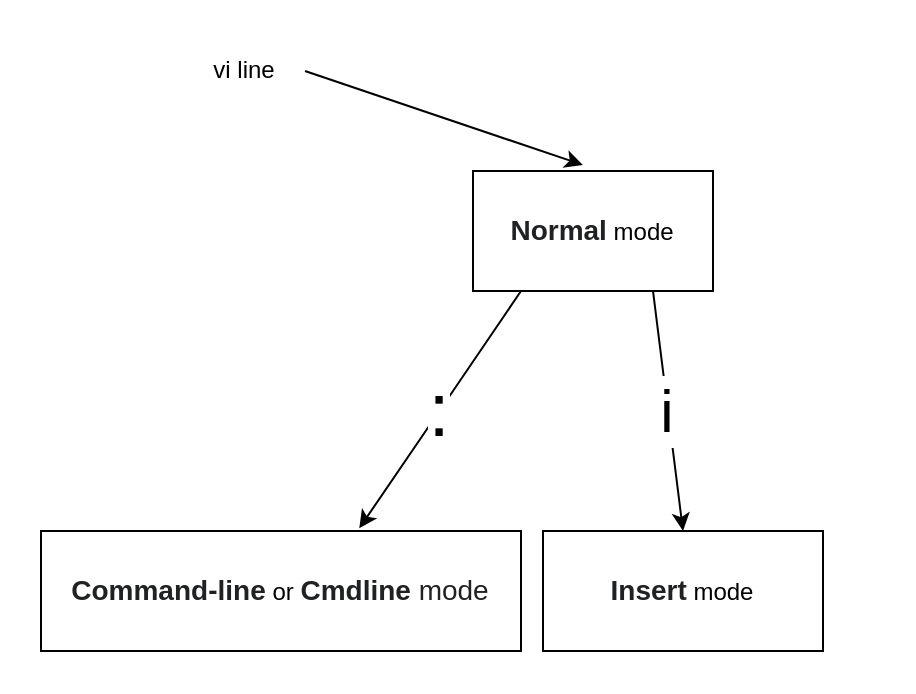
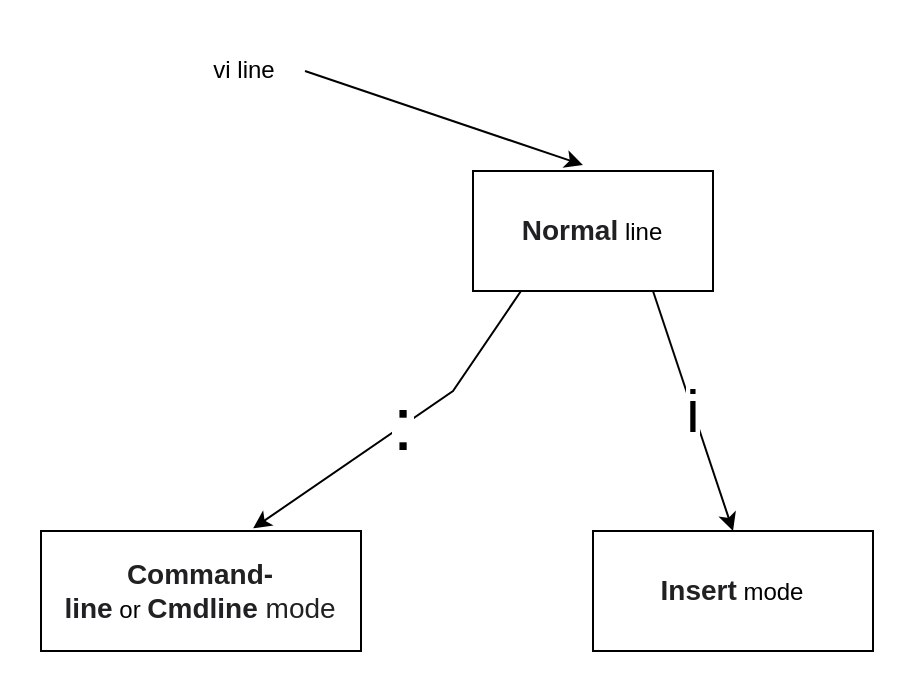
(593, 231) -> (593, 231)
(281, 591) -> (201, 591)
(683, 591) -> (733, 591)
